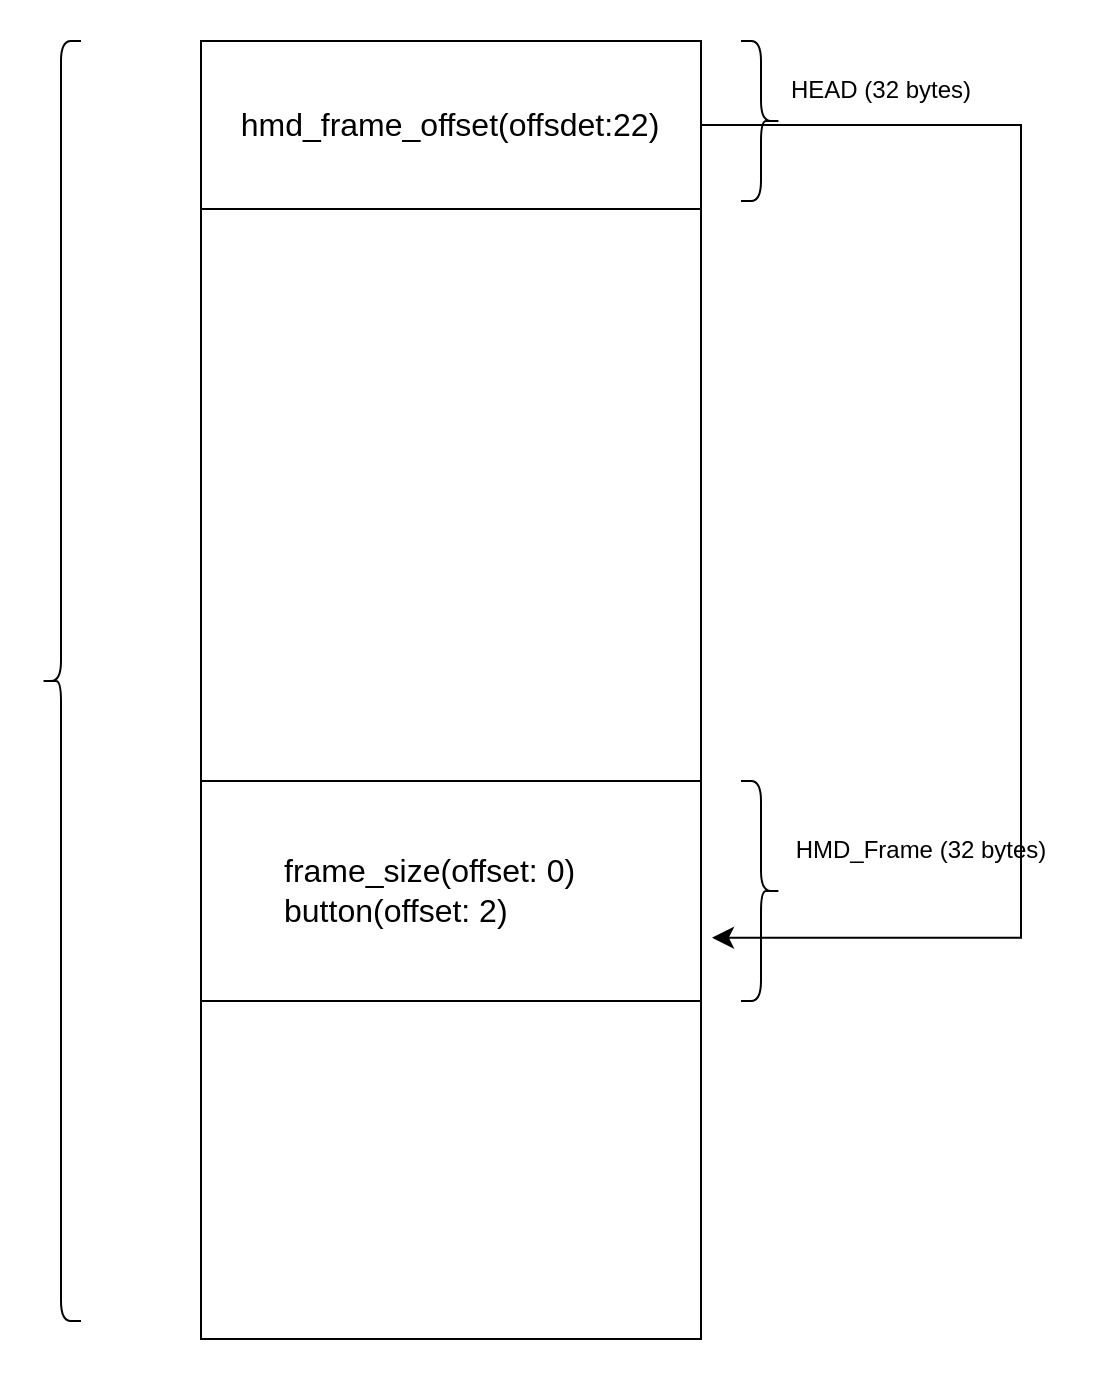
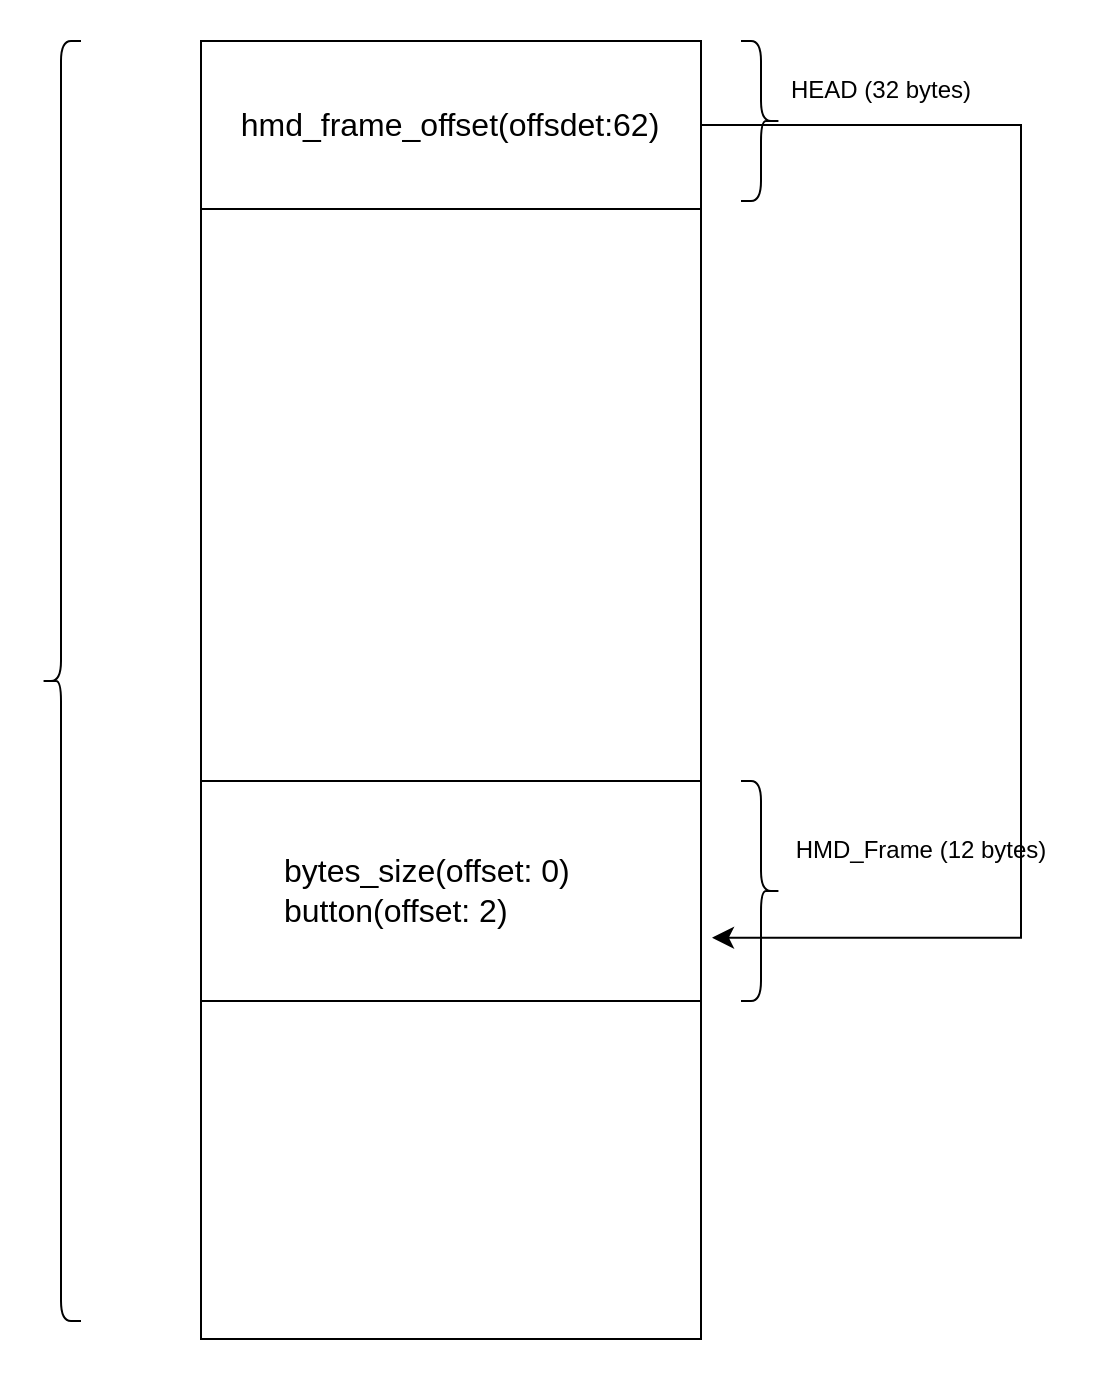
(451, 125) -> (451, 125)
(922, 851) -> (922, 851)
(381, 891) -> (381, 891)
